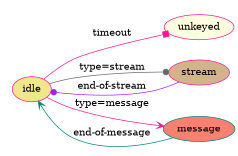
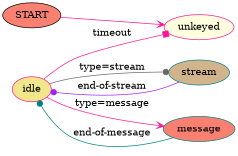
none -> (32, 15)
(199, 73) -> (199, 73)
(100, 146) -> (100, 146)
